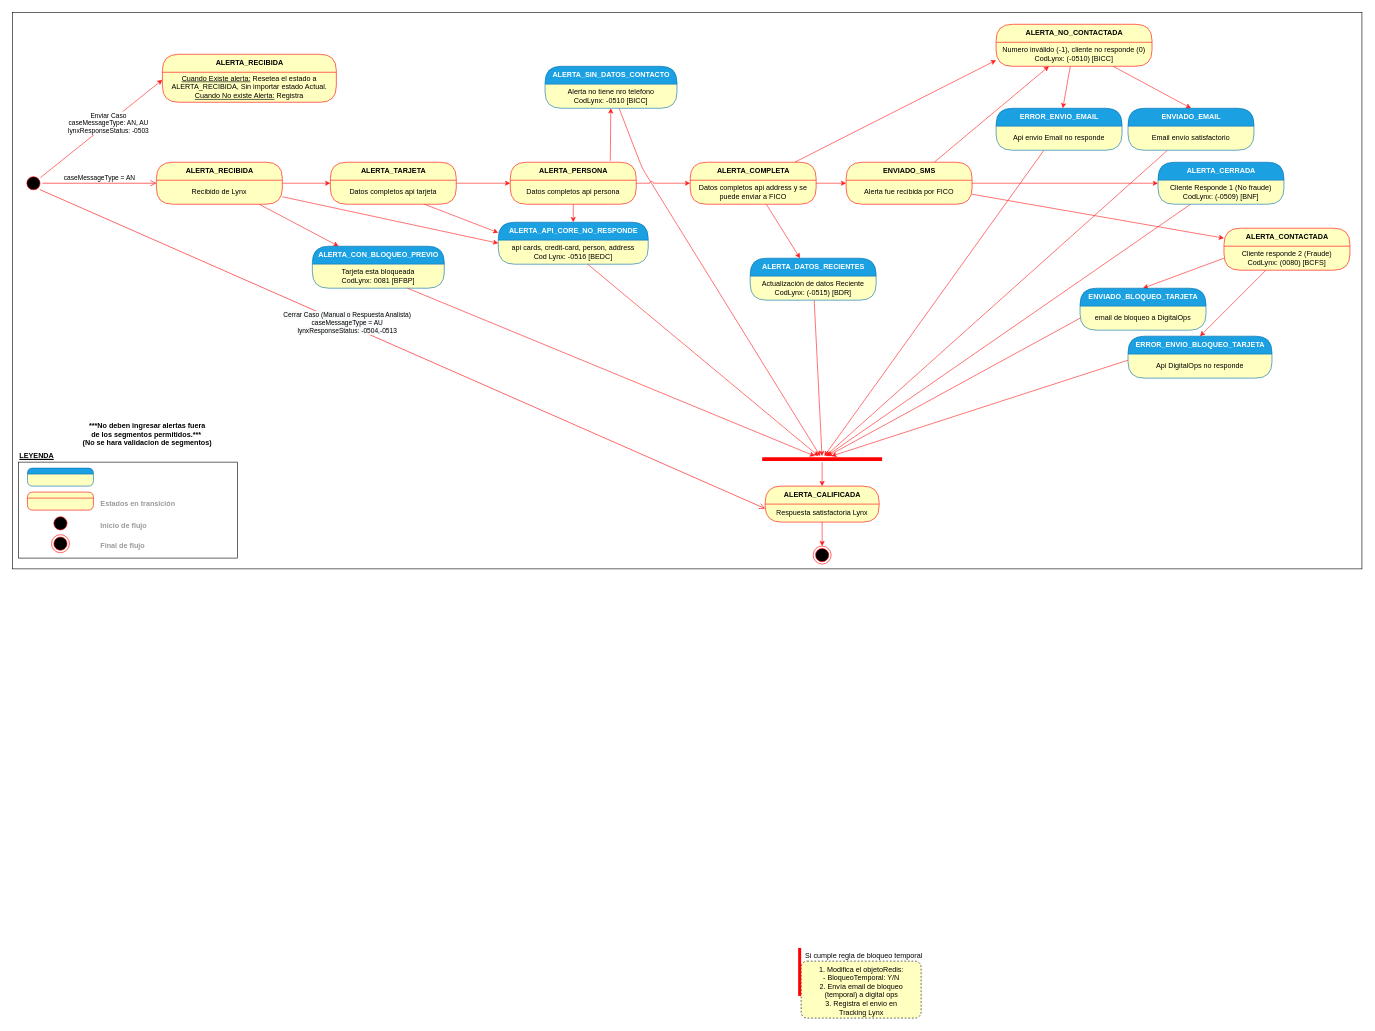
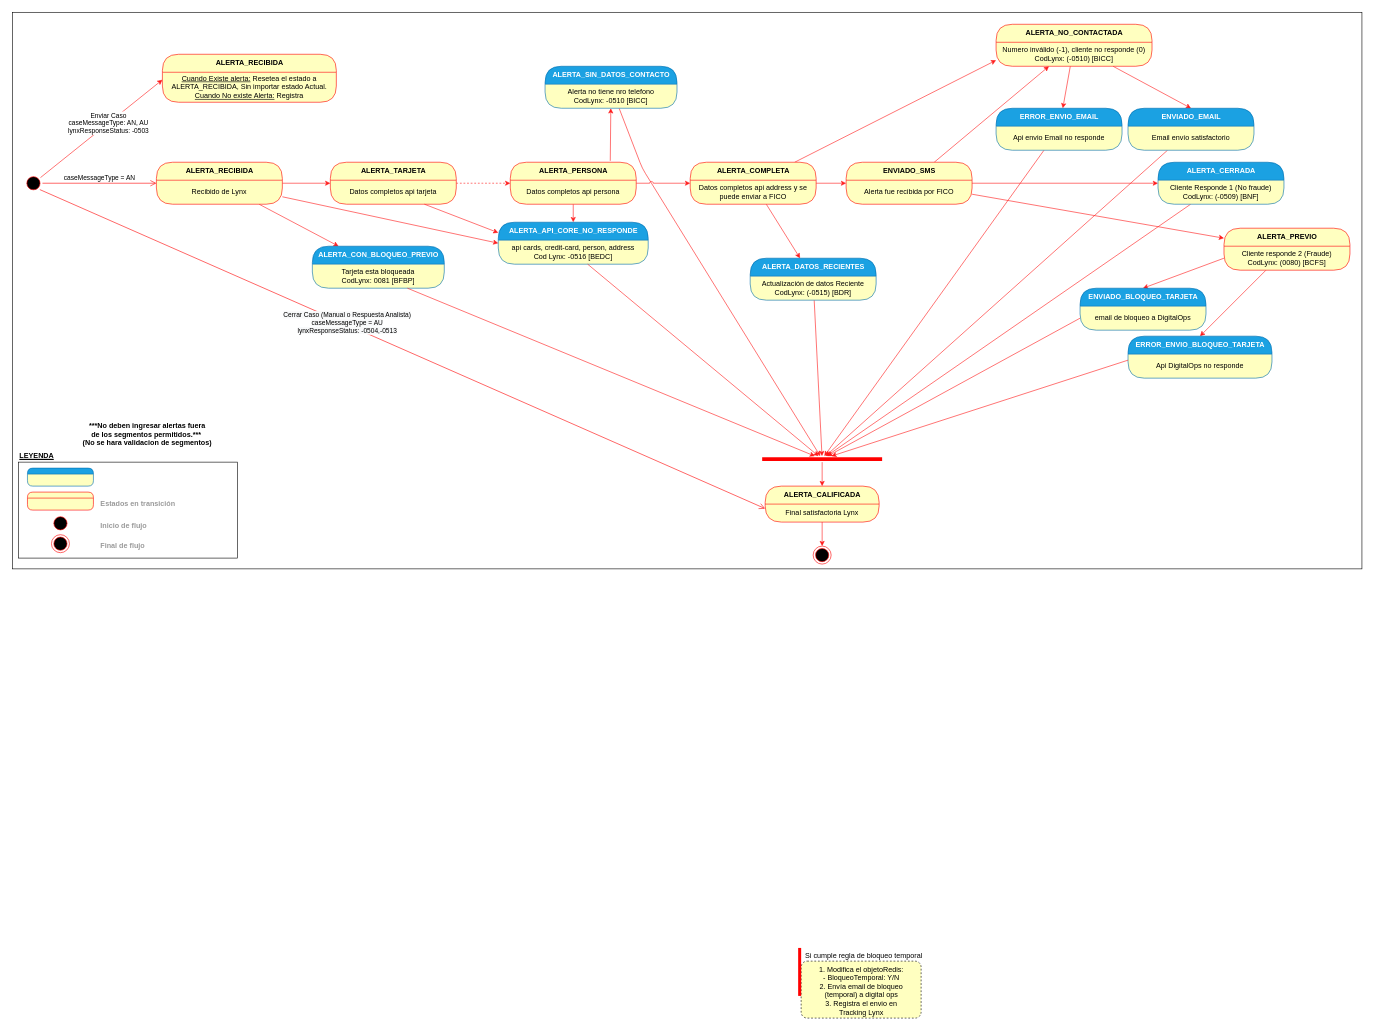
(481, 183) -> (481, 183)
(1288, 237) -> (1288, 237)
(822, 513) -> (822, 513)
